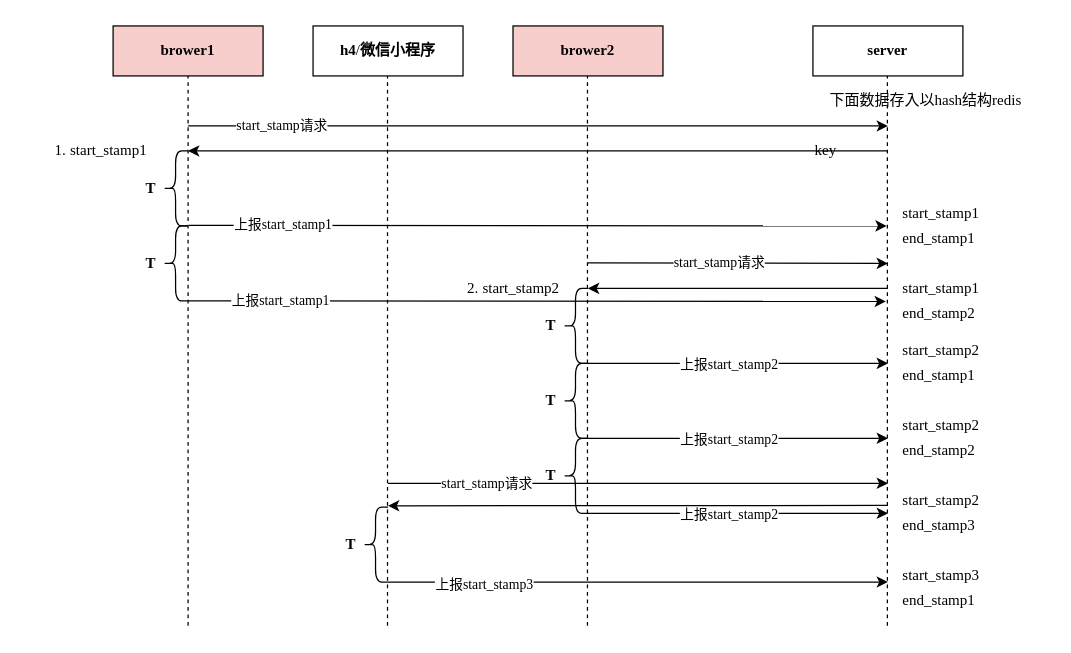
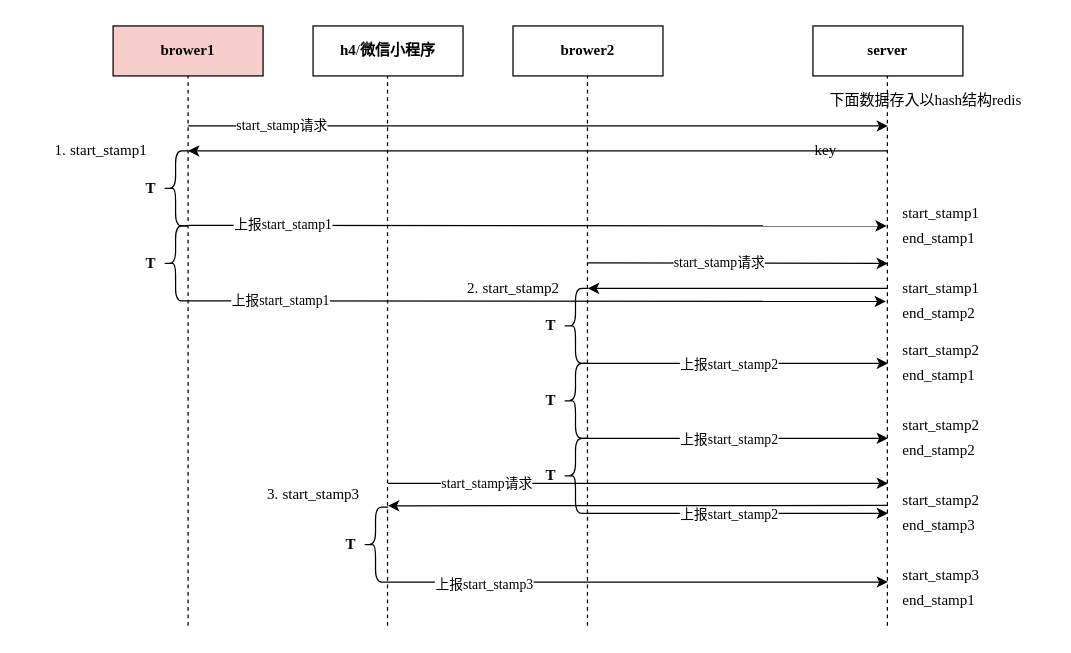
(588, 51) -> (588, 51)
none -> (313, 494)
